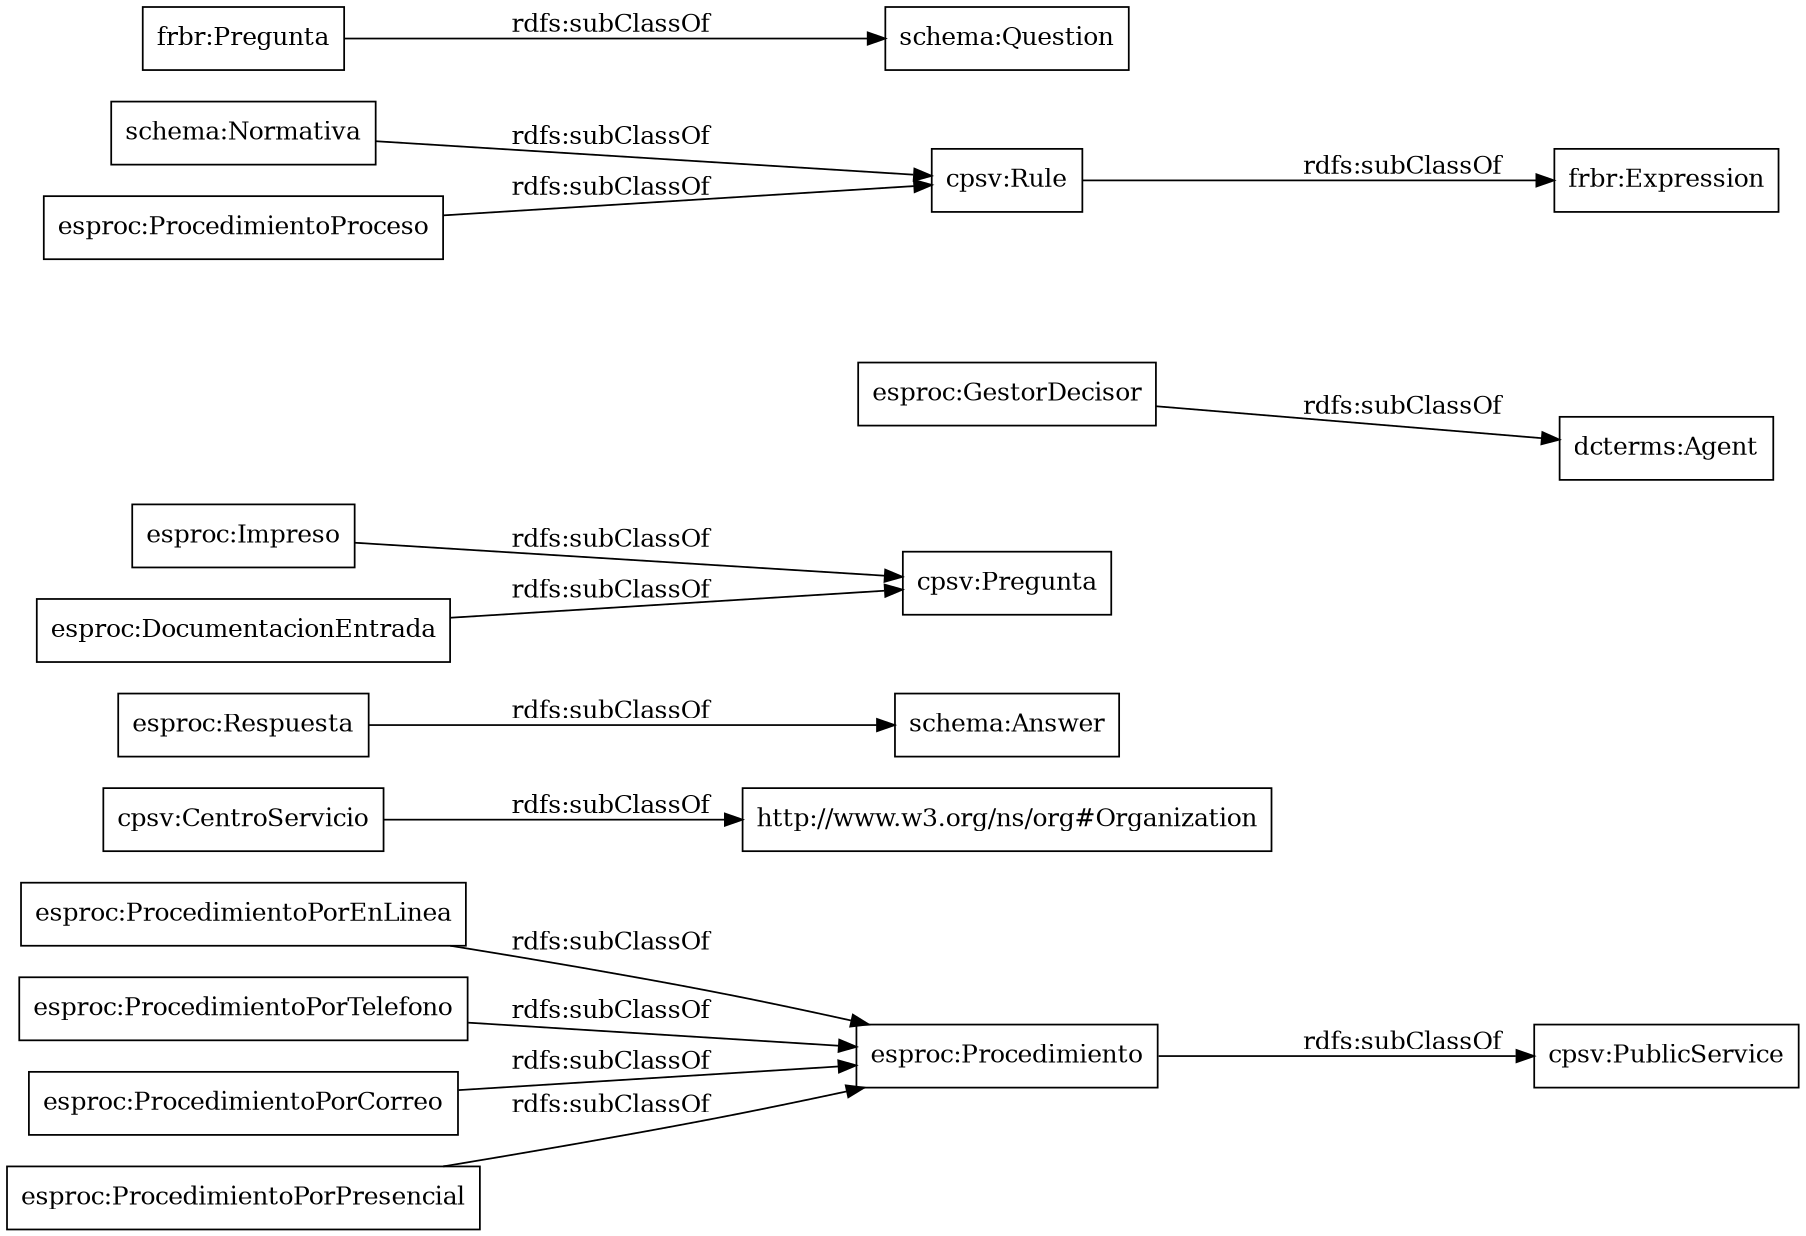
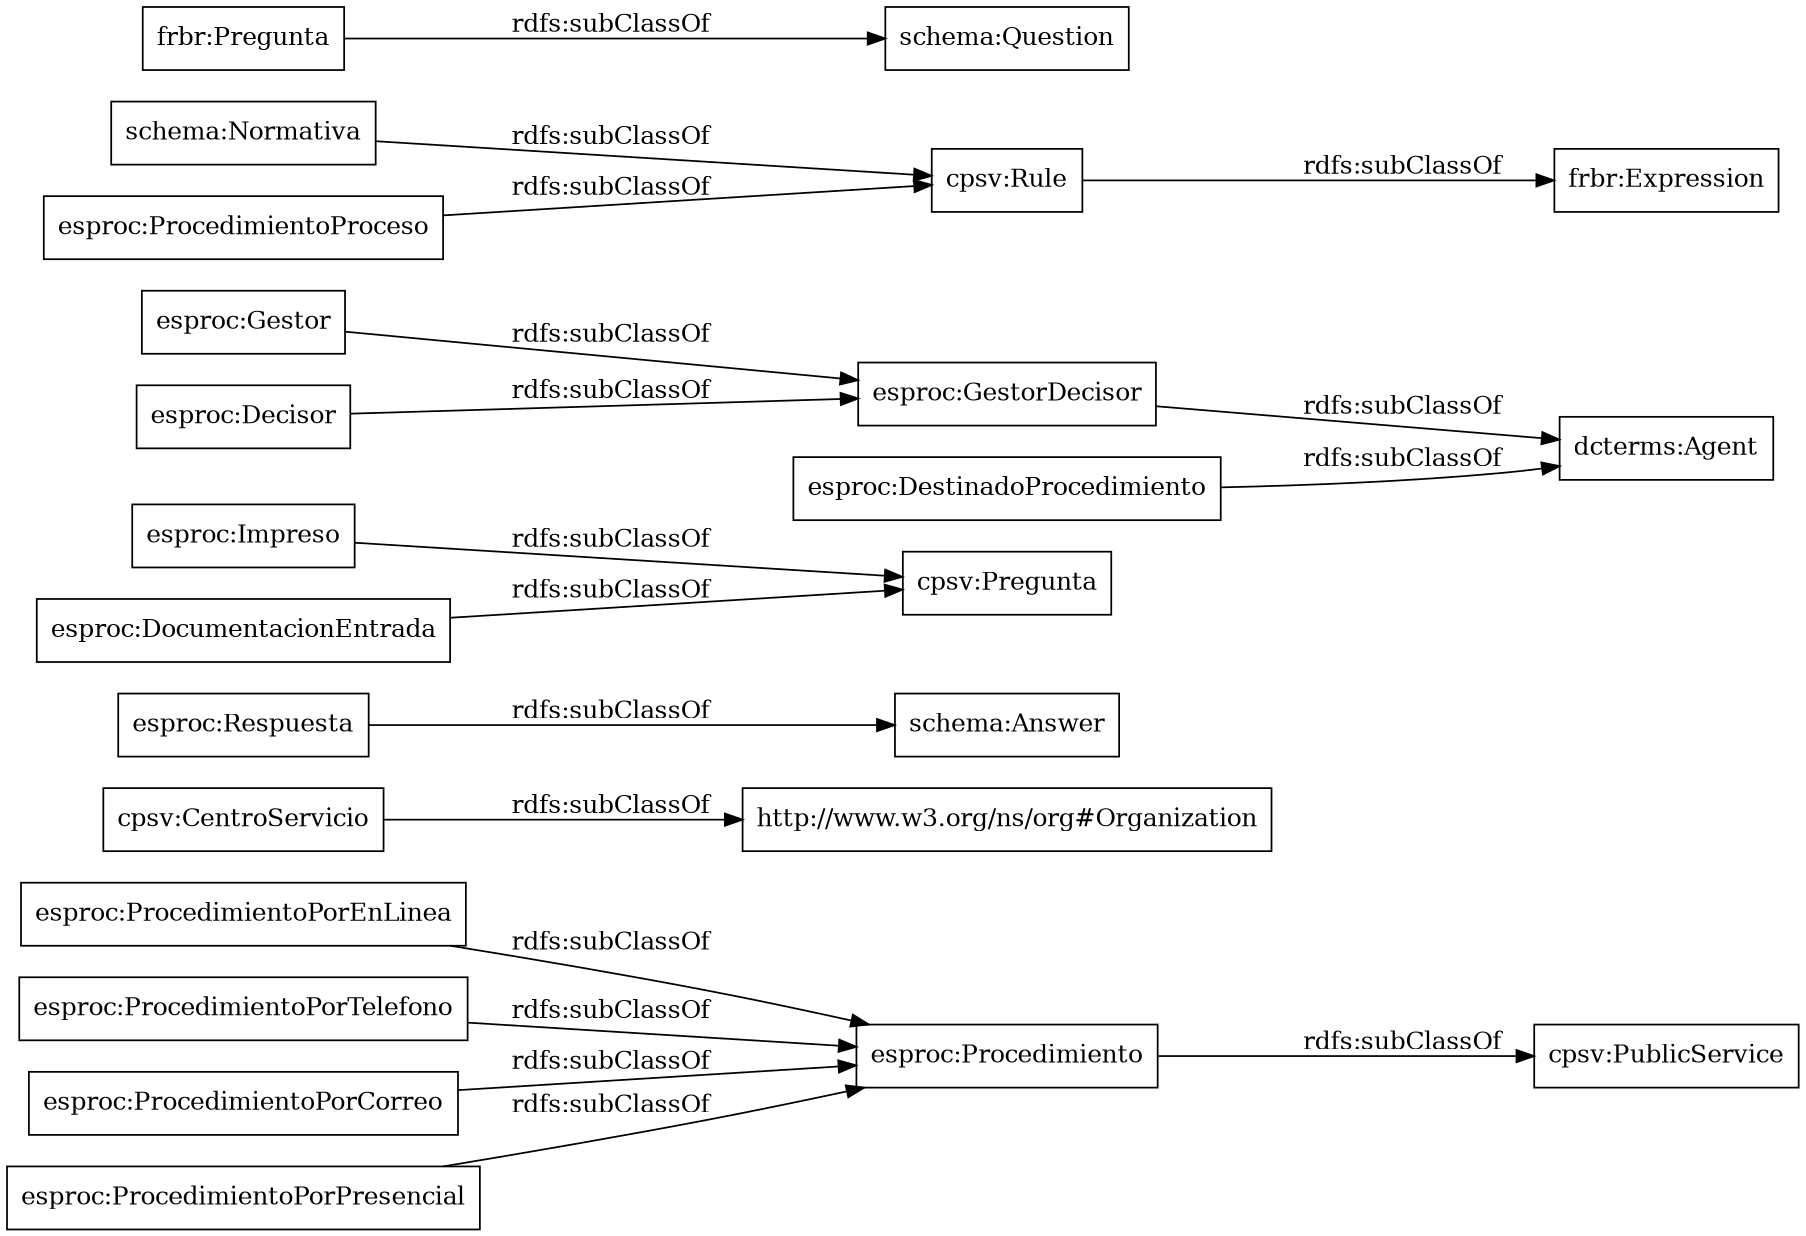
none -> (243, 322)
none -> (243, 417)
none -> (1007, 489)
